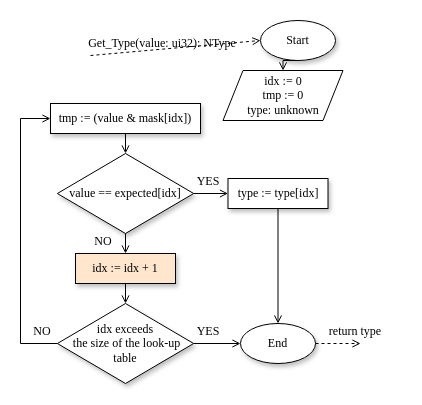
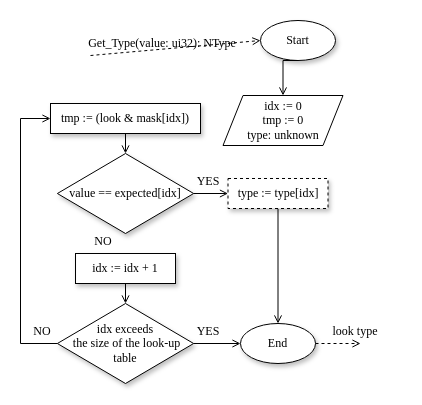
(283, 96) -> (283, 121)
(126, 119) -> (126, 119)
(278, 194) -> (278, 194)
(126, 242) -> none
(126, 269) -> (126, 269)
(356, 332) -> (356, 332)
